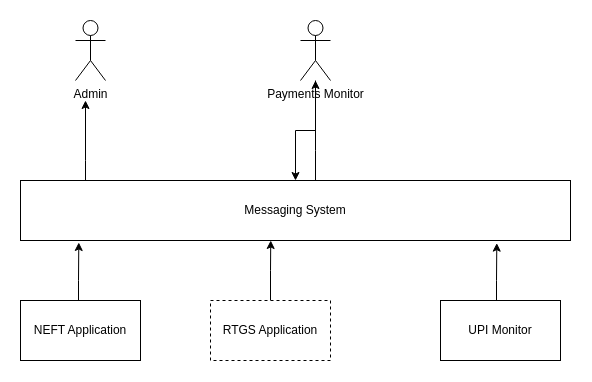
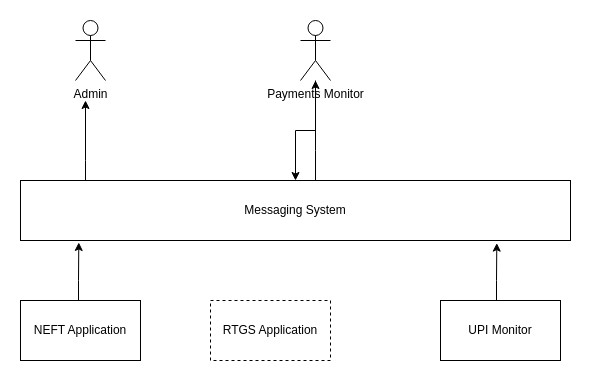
(271, 275) -> none
